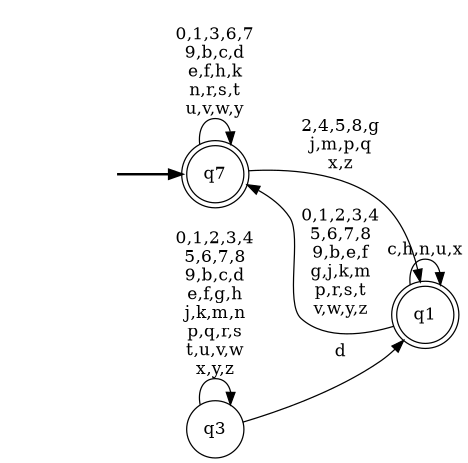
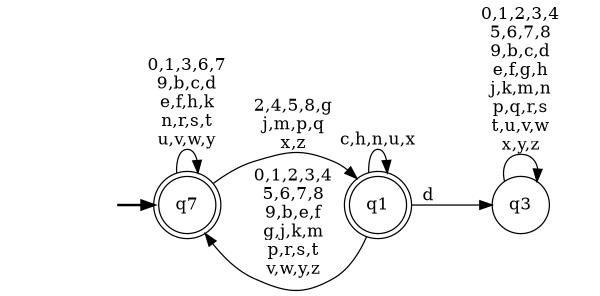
(322, 393) -> (445, 205)
